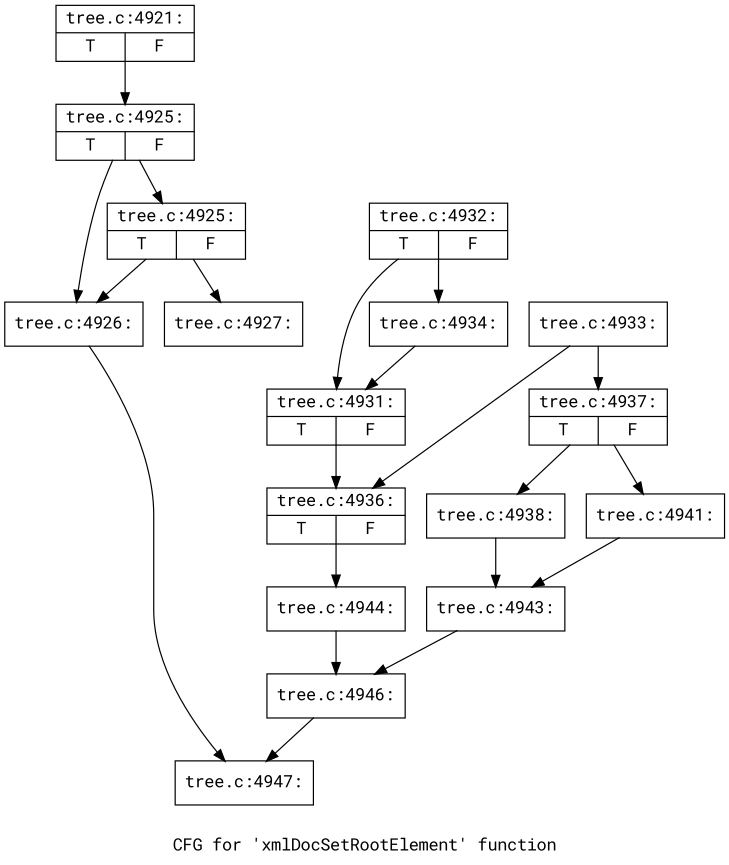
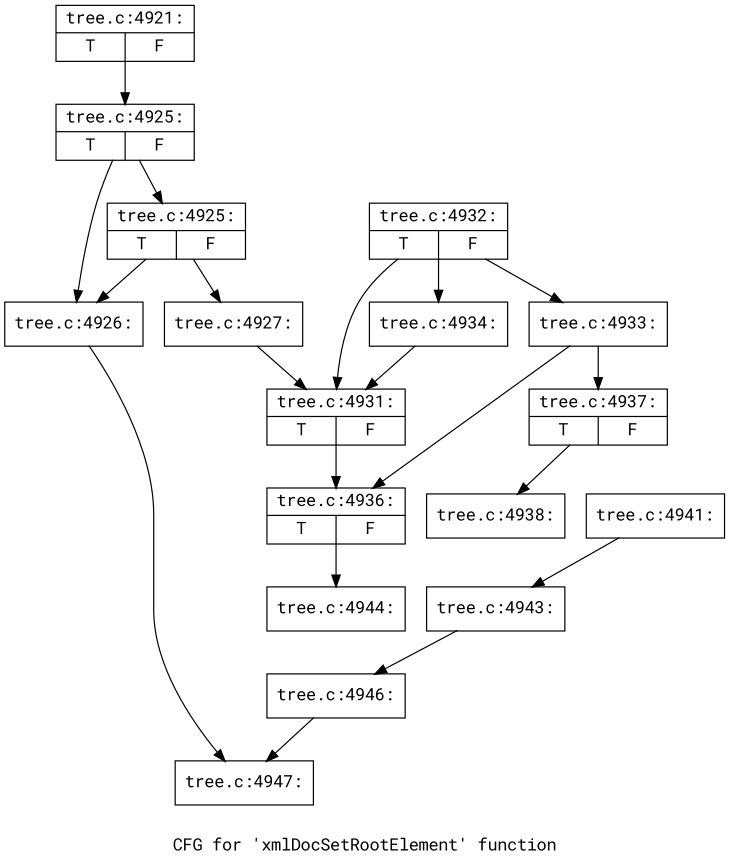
none -> (519, 278)
none -> (277, 364)
(625, 464) -> none
(496, 556) -> none
(336, 647) -> none
